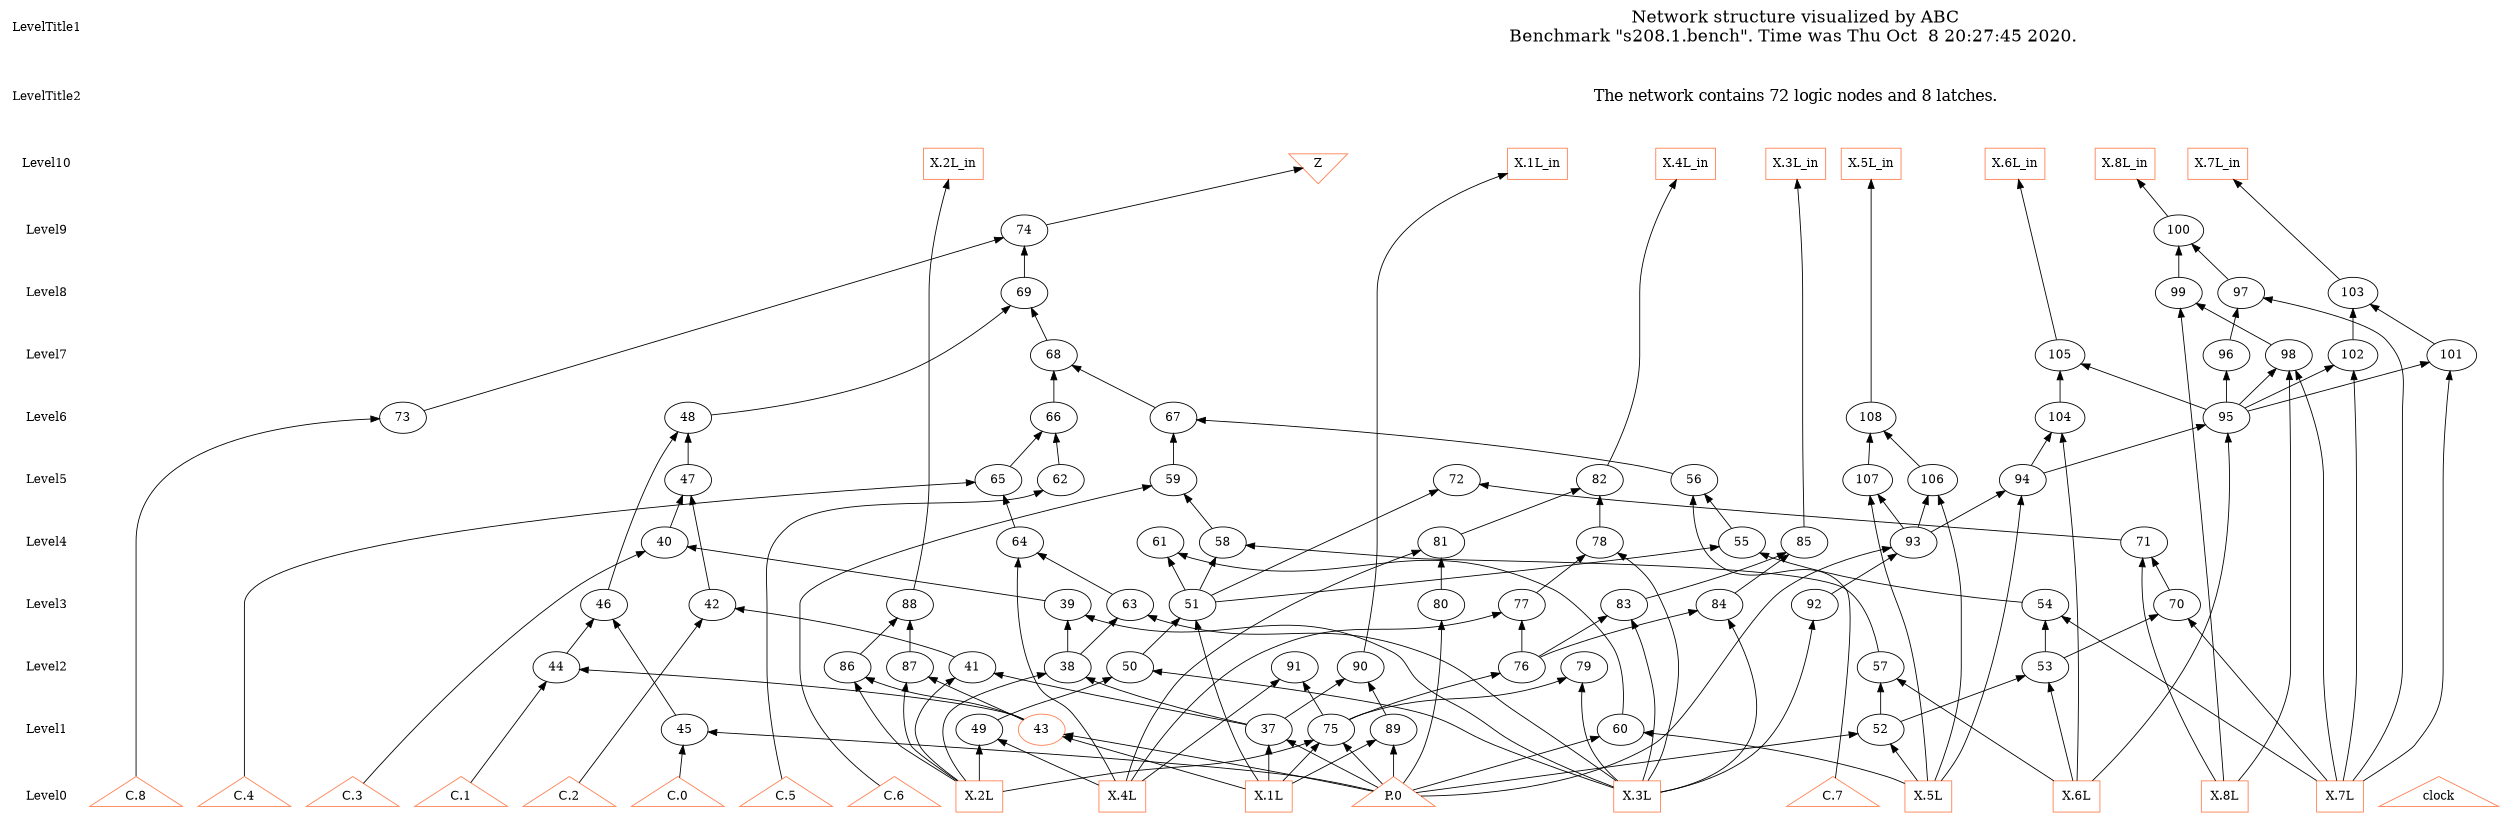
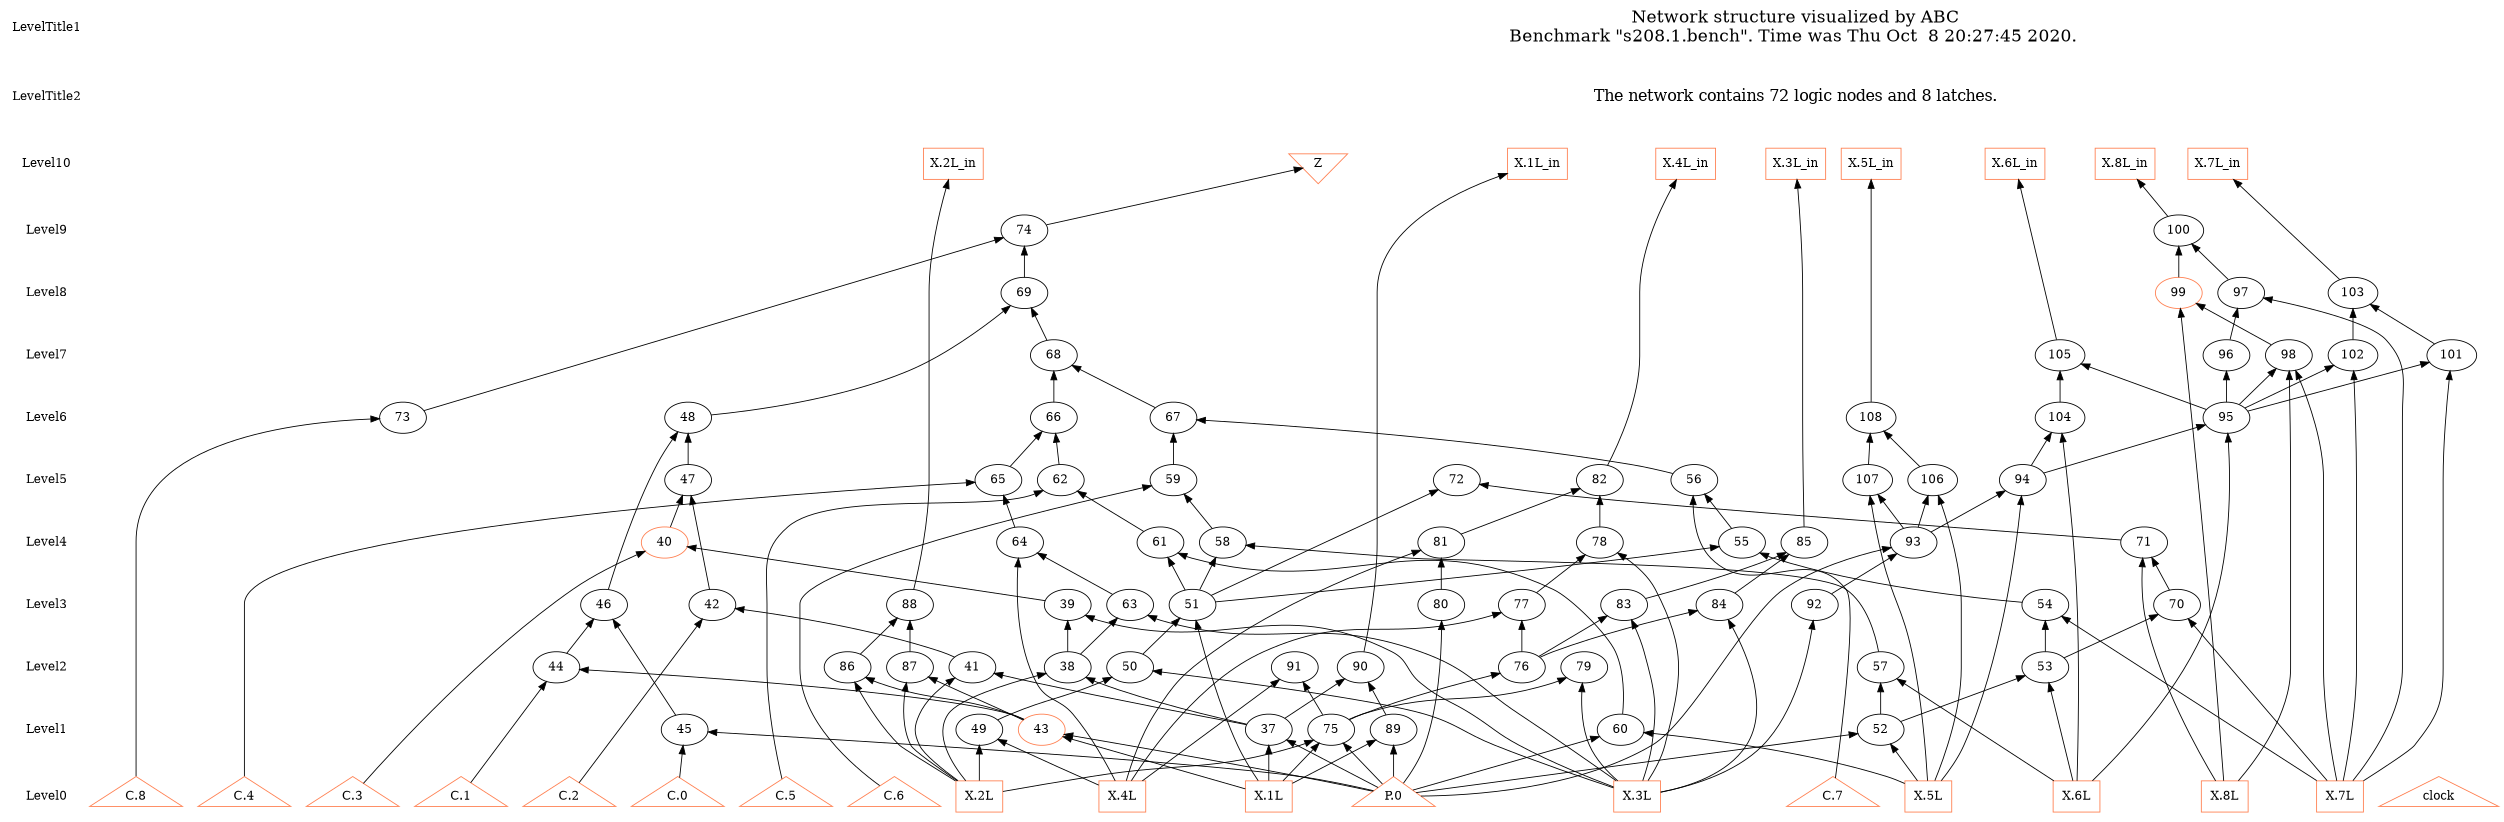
(2179, 293) -> (2179, 293)
none -> (1114, 514)
(665, 543) -> (665, 543)
